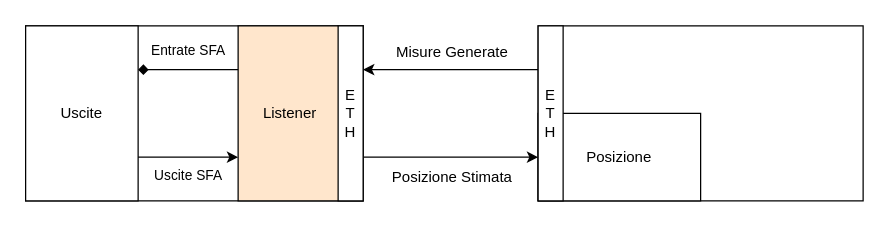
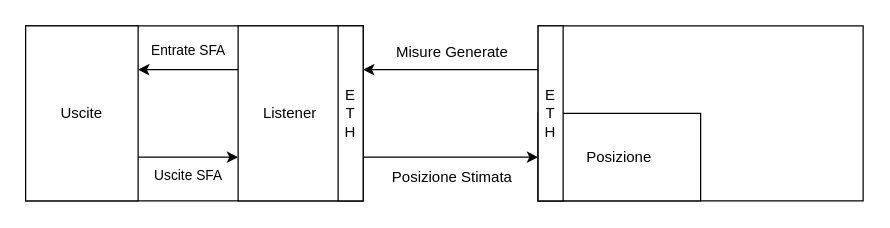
(149, 69) -> (148, 69)
(301, 113) -> (301, 113)
